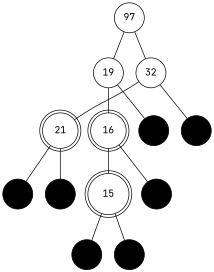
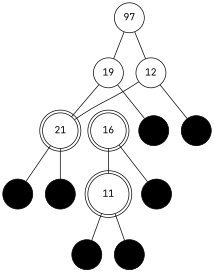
(151, 73) -> (151, 73)
(108, 105) -> (85, 101)
(108, 194) -> (108, 194)
